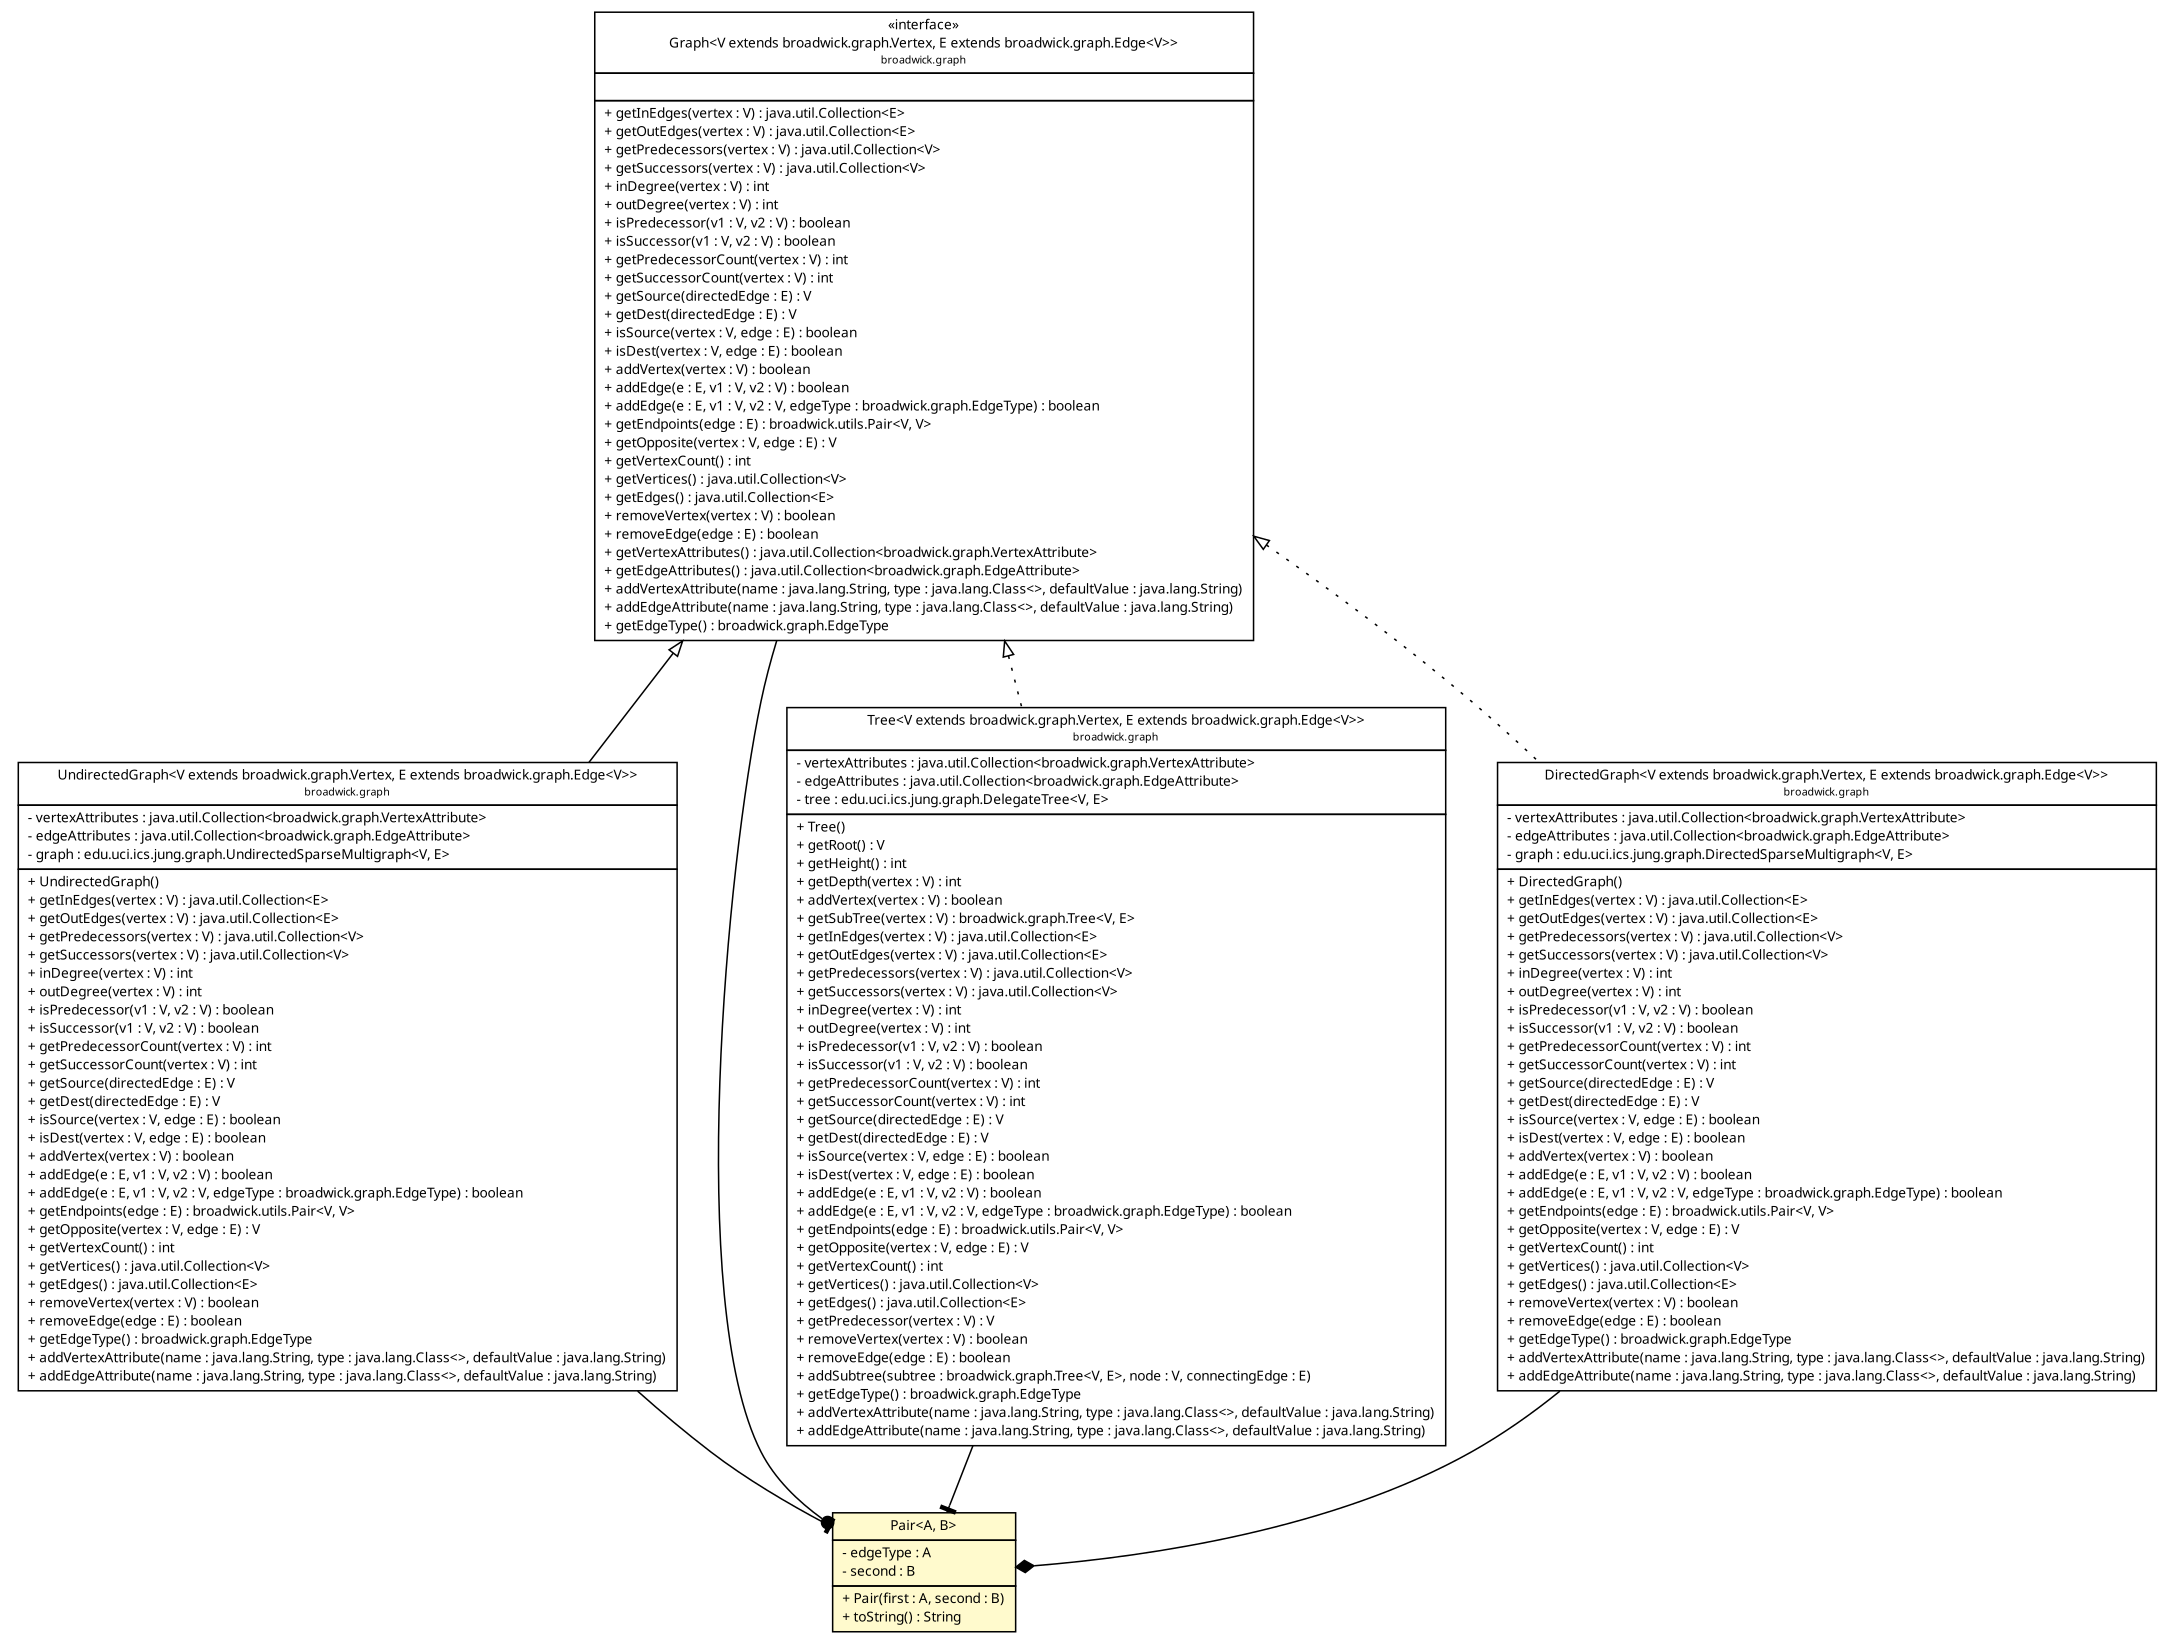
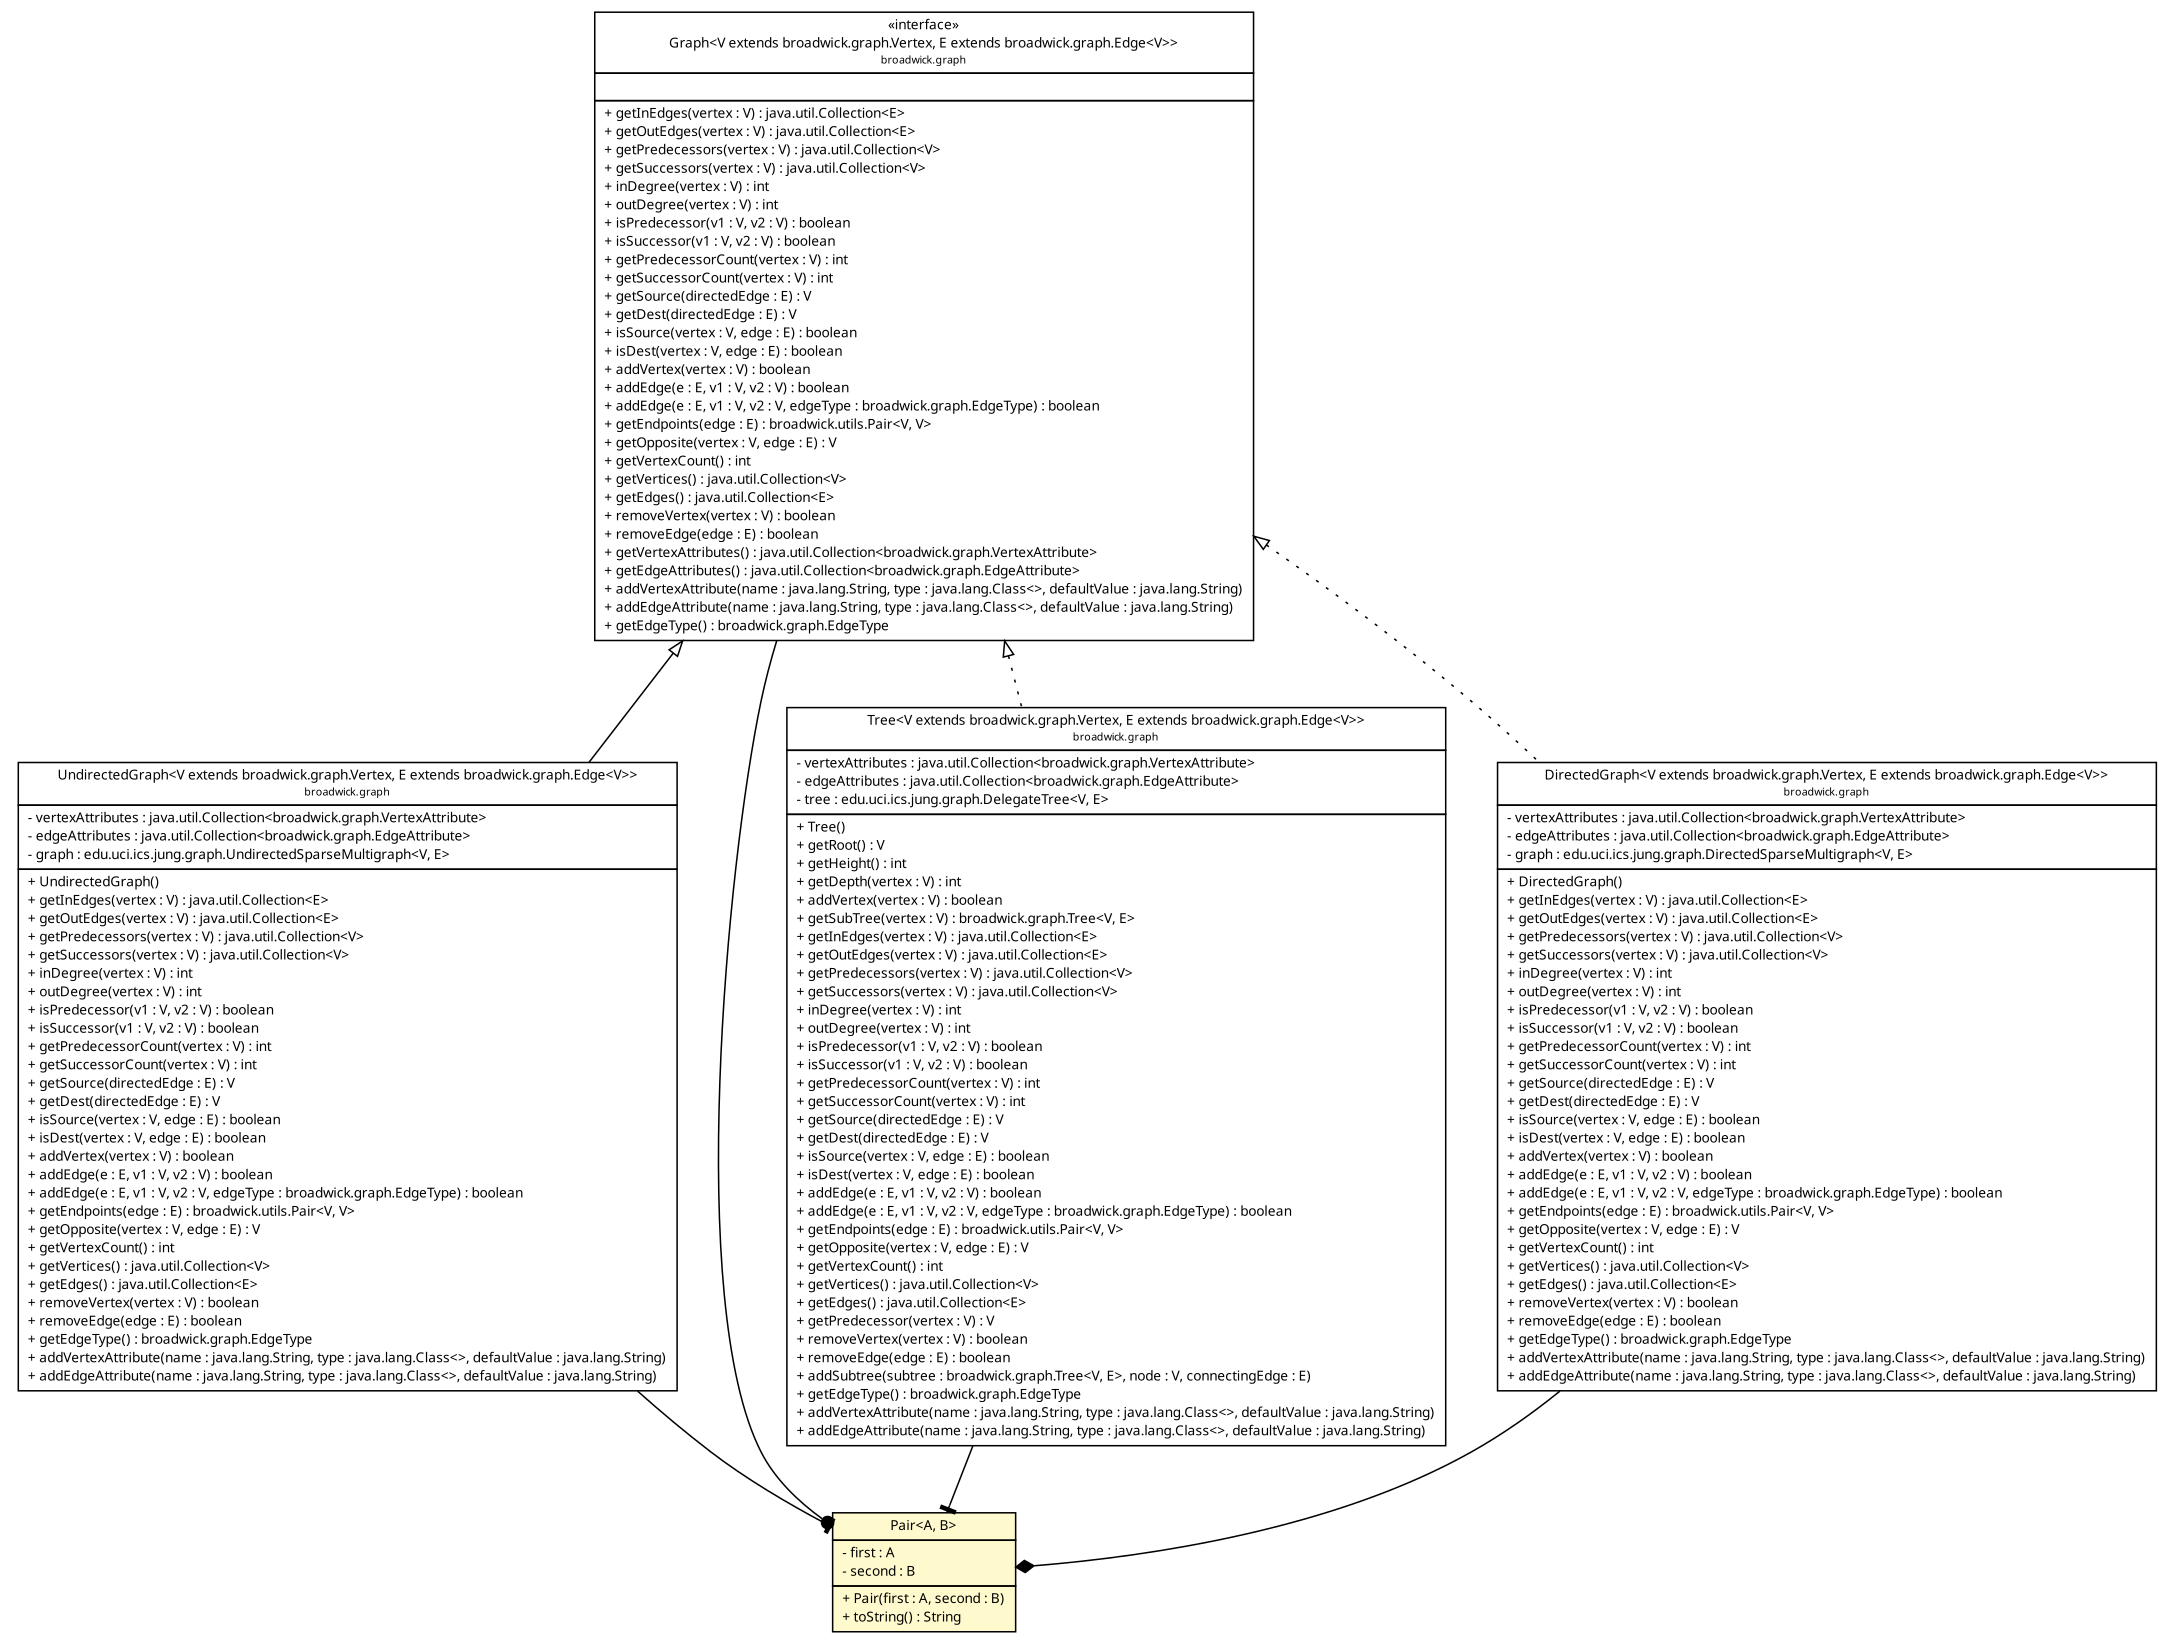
(888, 1553) -> (869, 1553)
